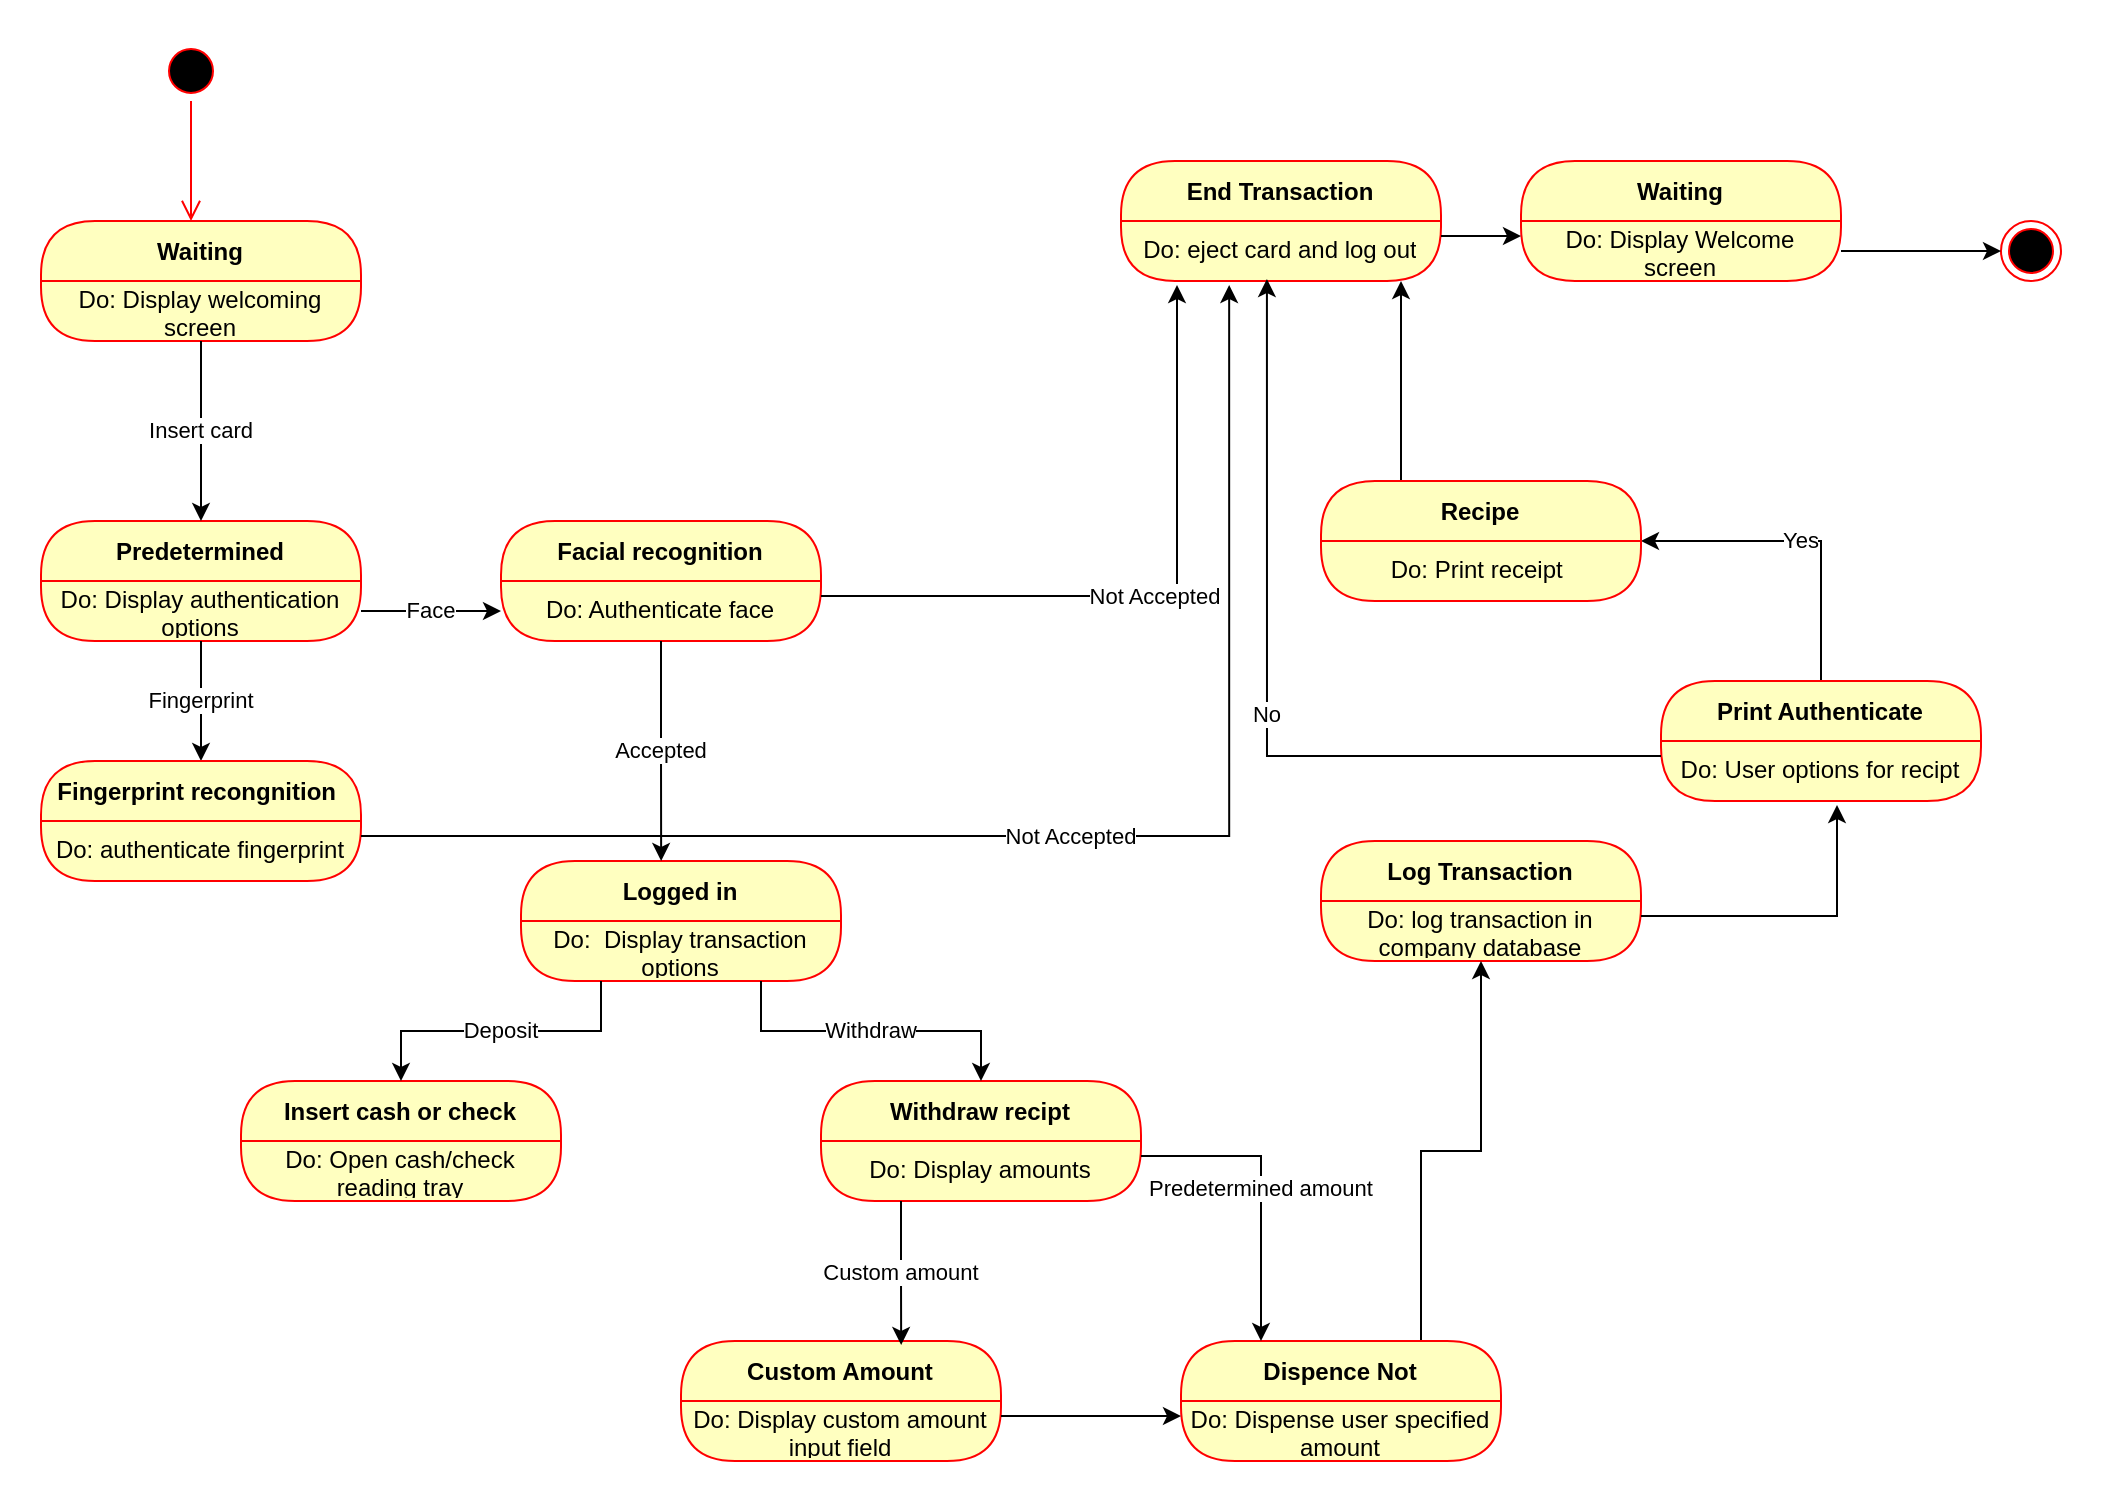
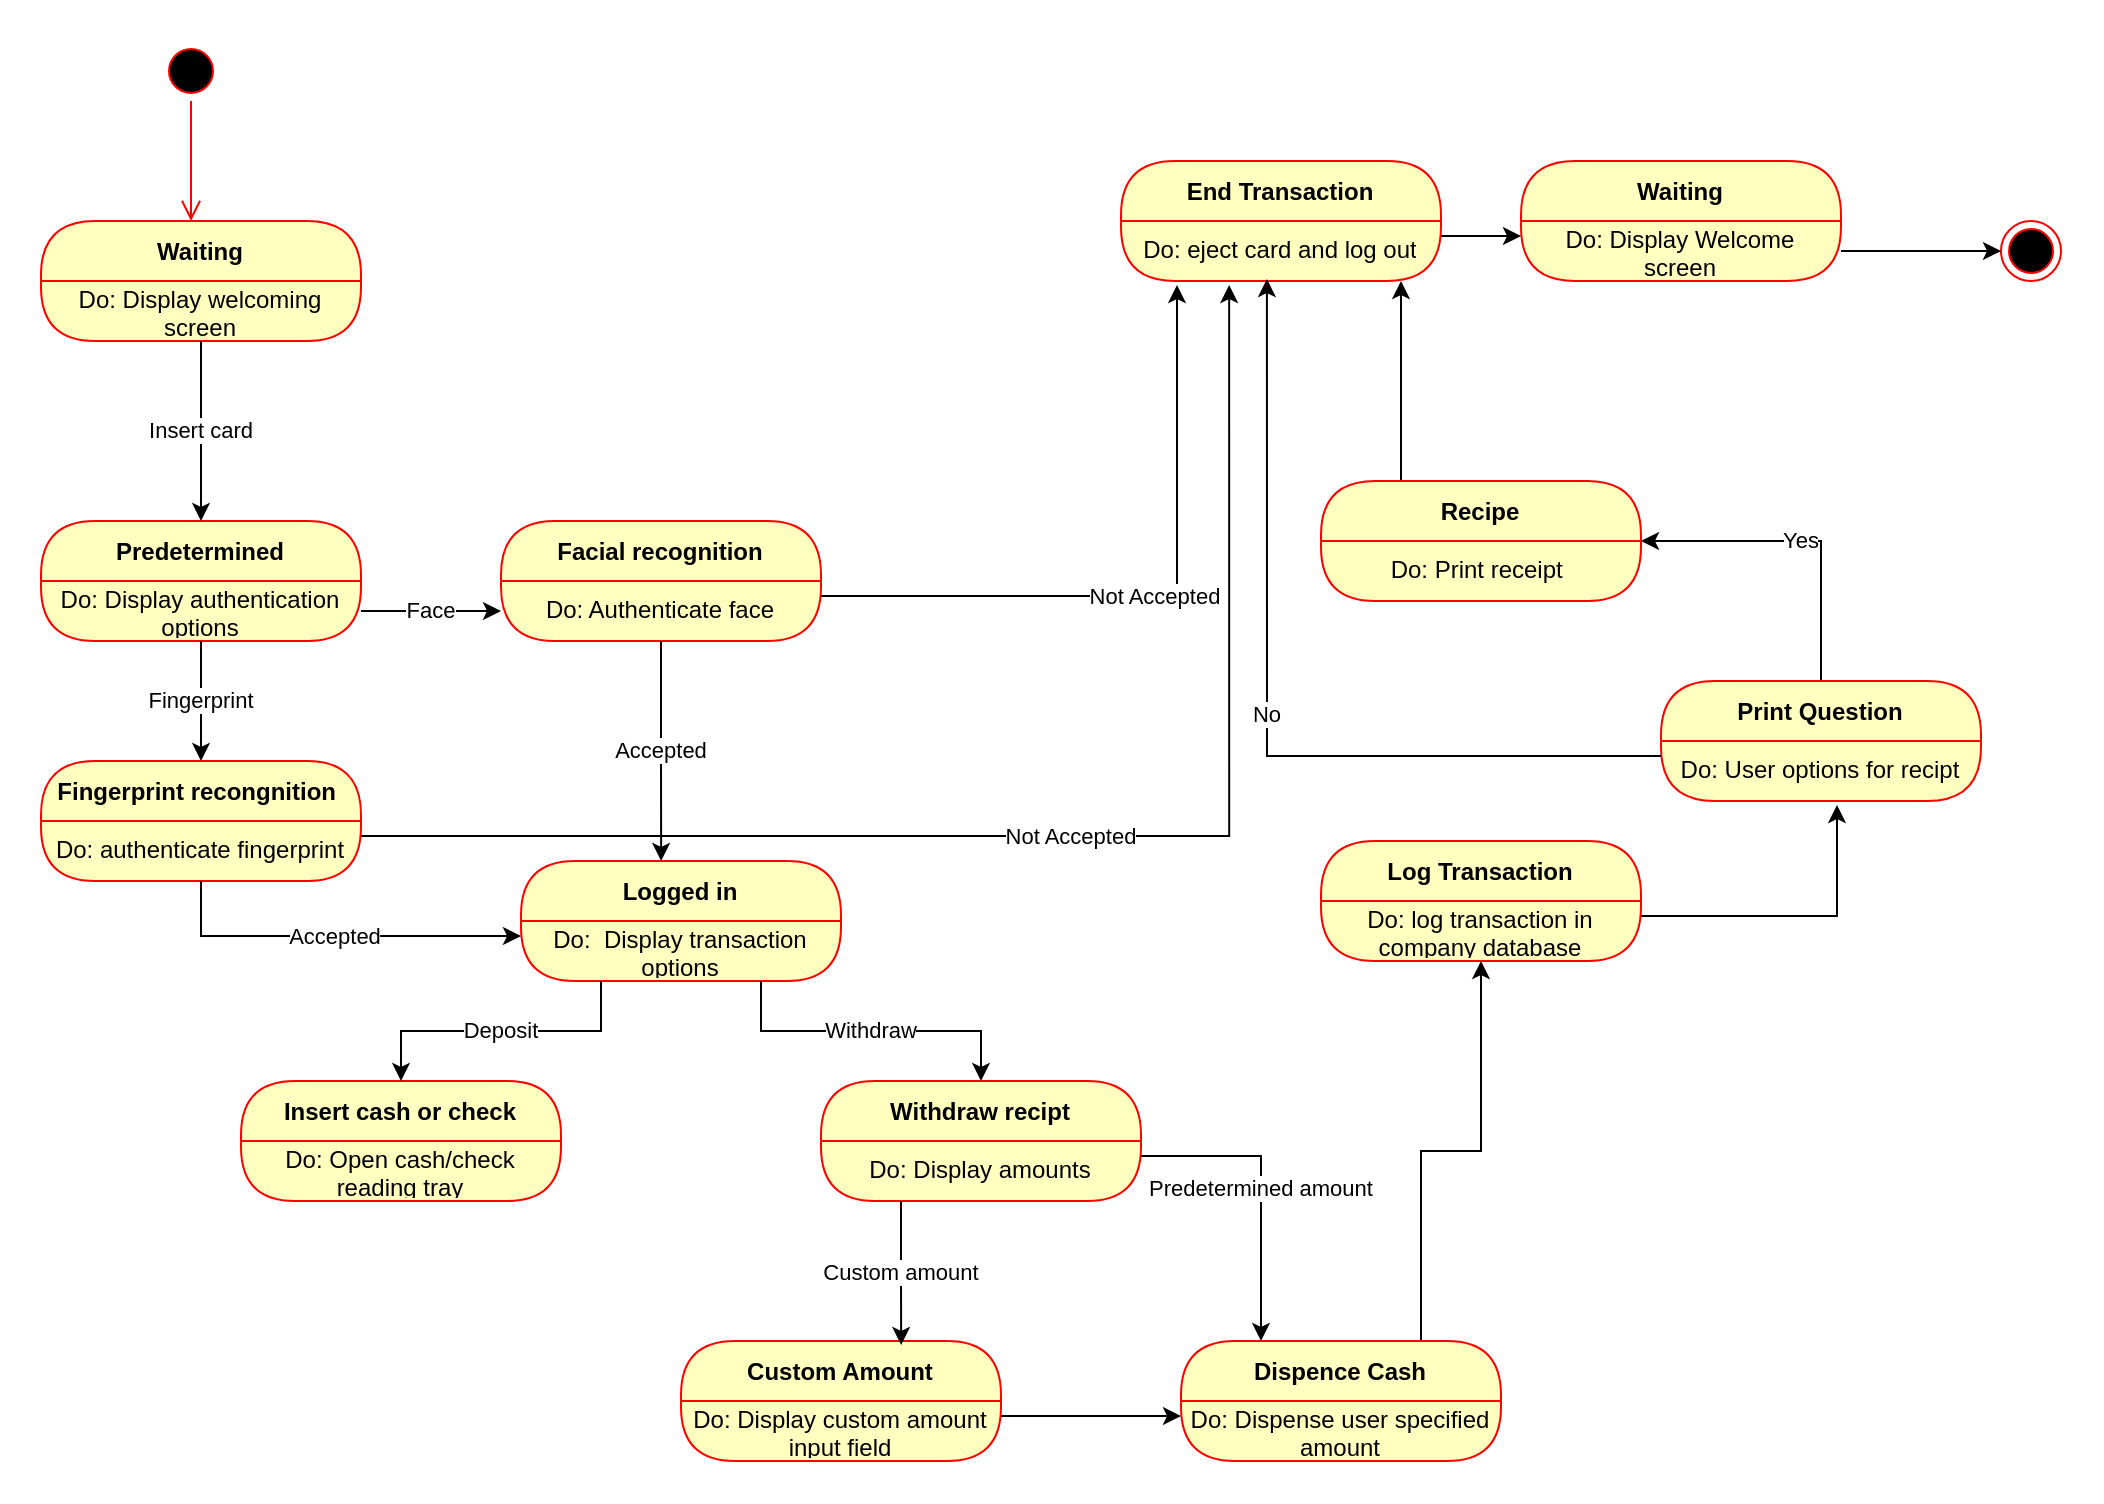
(1820, 712) -> (1820, 712)
none -> (327, 936)
(1340, 1372) -> (1340, 1372)
